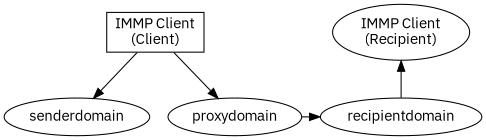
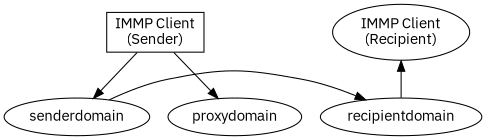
(155, 32) -> (155, 32)
(306, 117) -> (232, 71)
